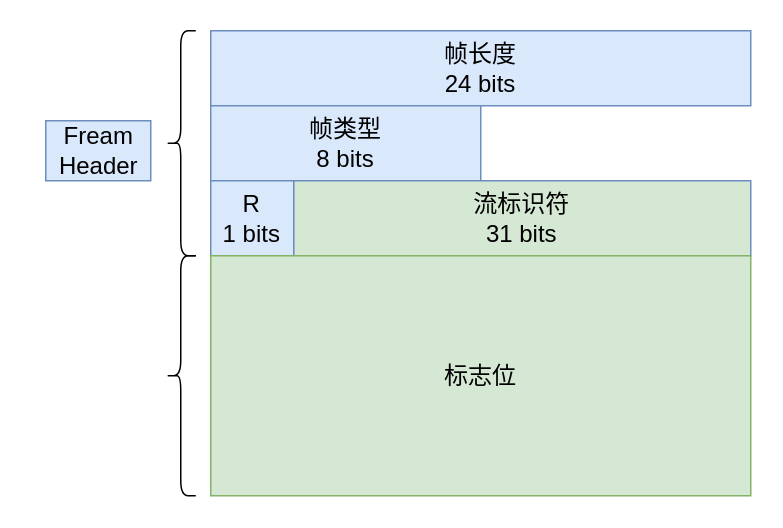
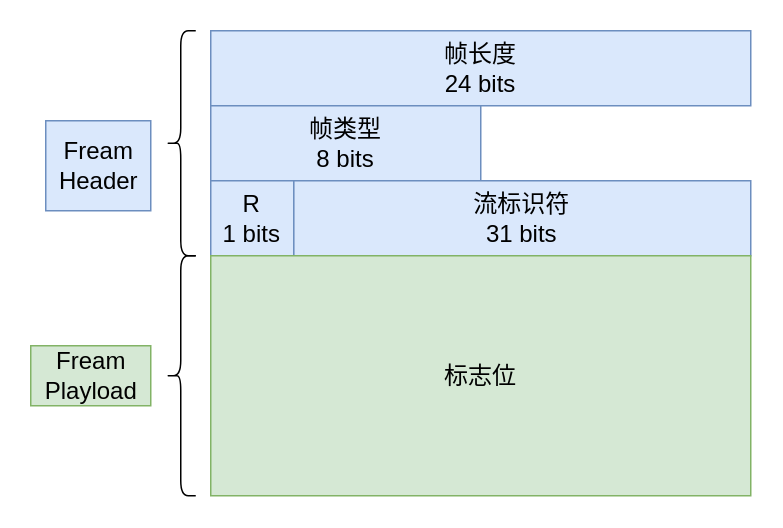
(98, 151) -> (98, 166)
(522, 218) -> (522, 218)
none -> (91, 376)
